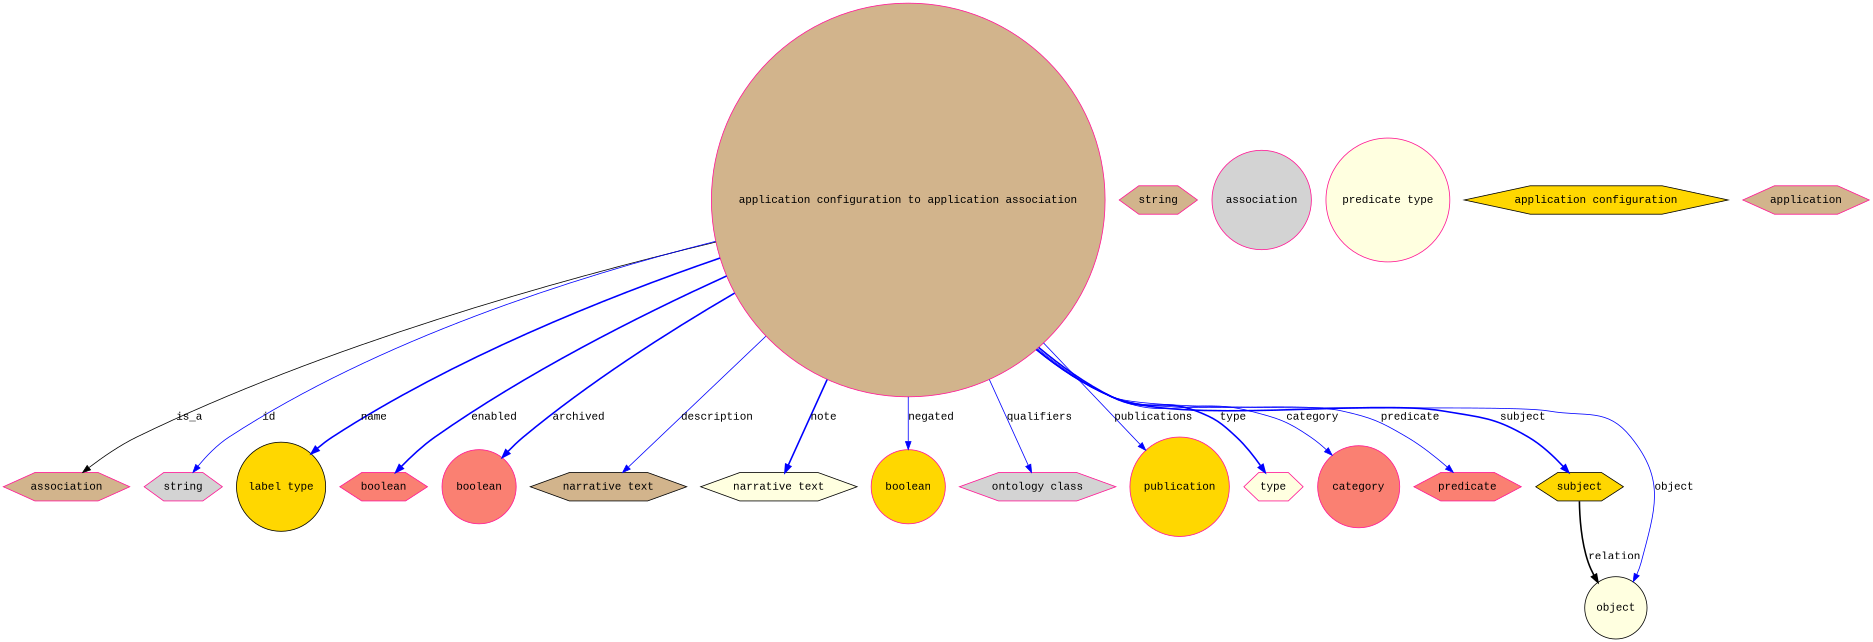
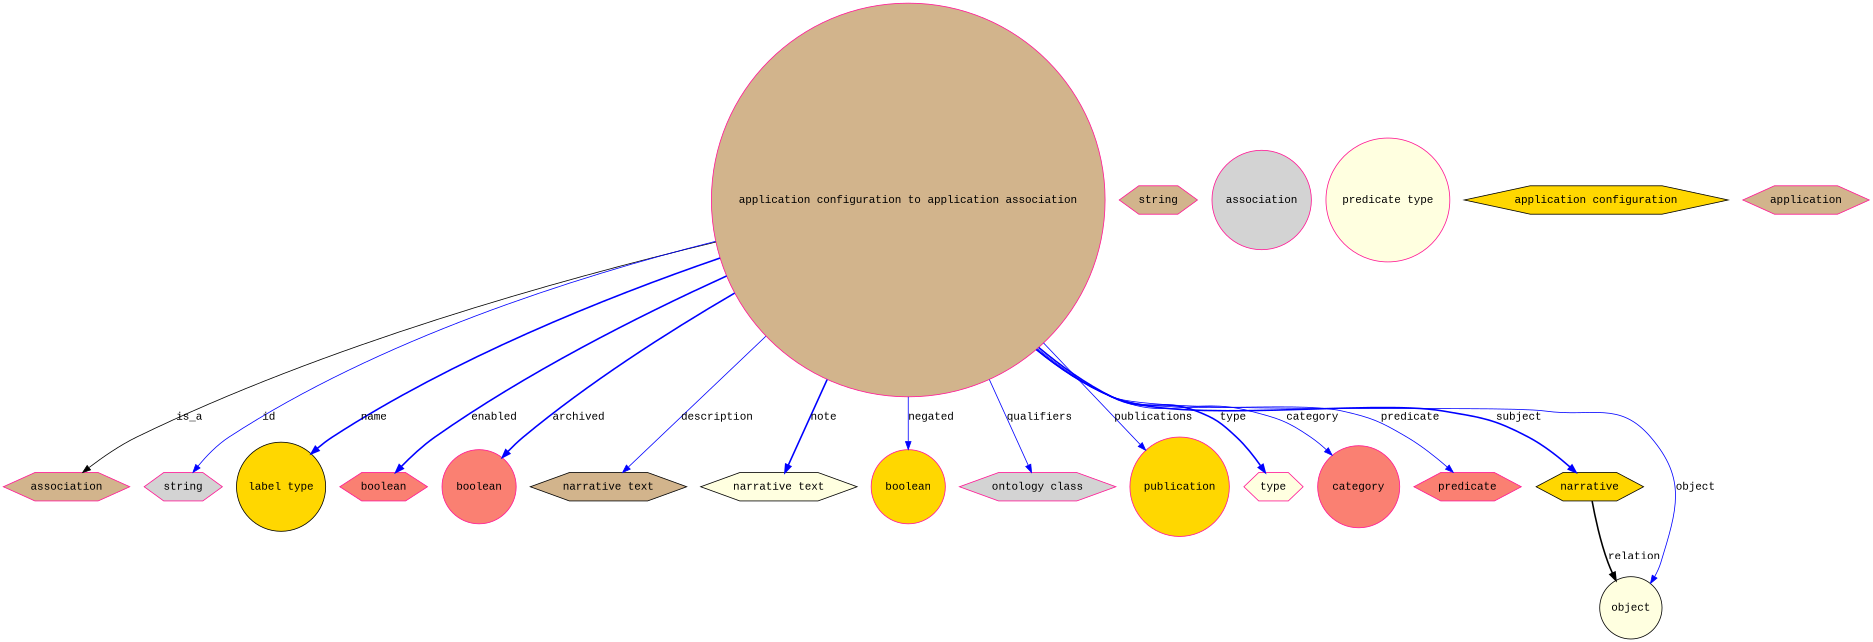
(1580, 487) -> (1590, 487)
